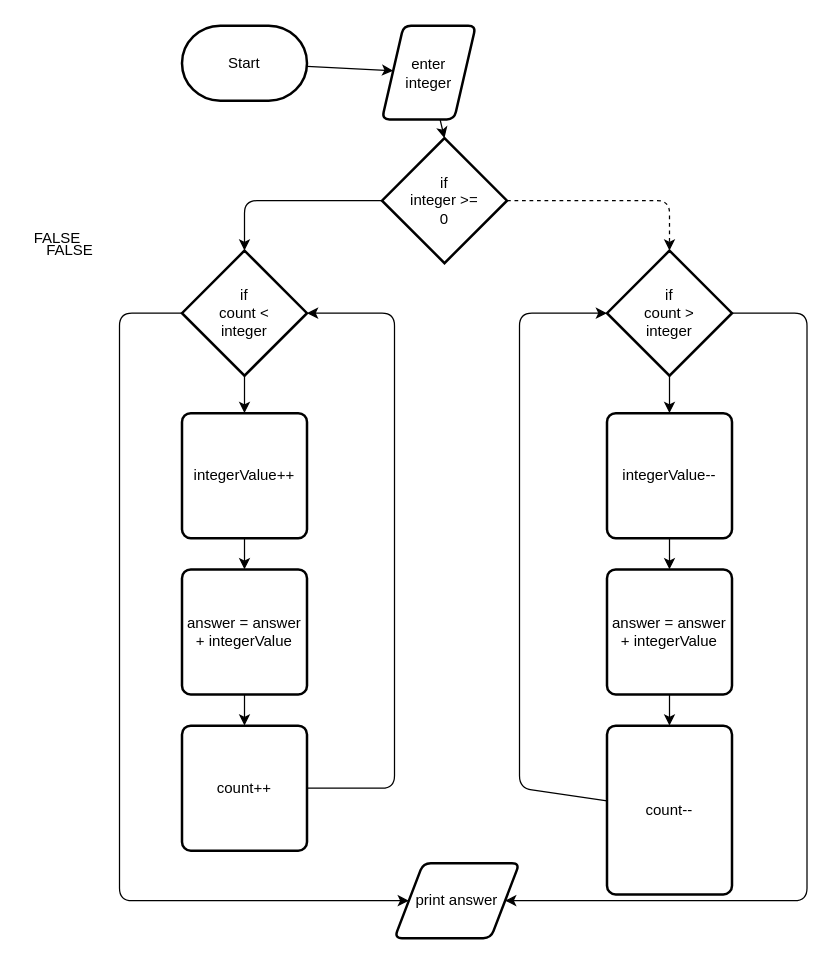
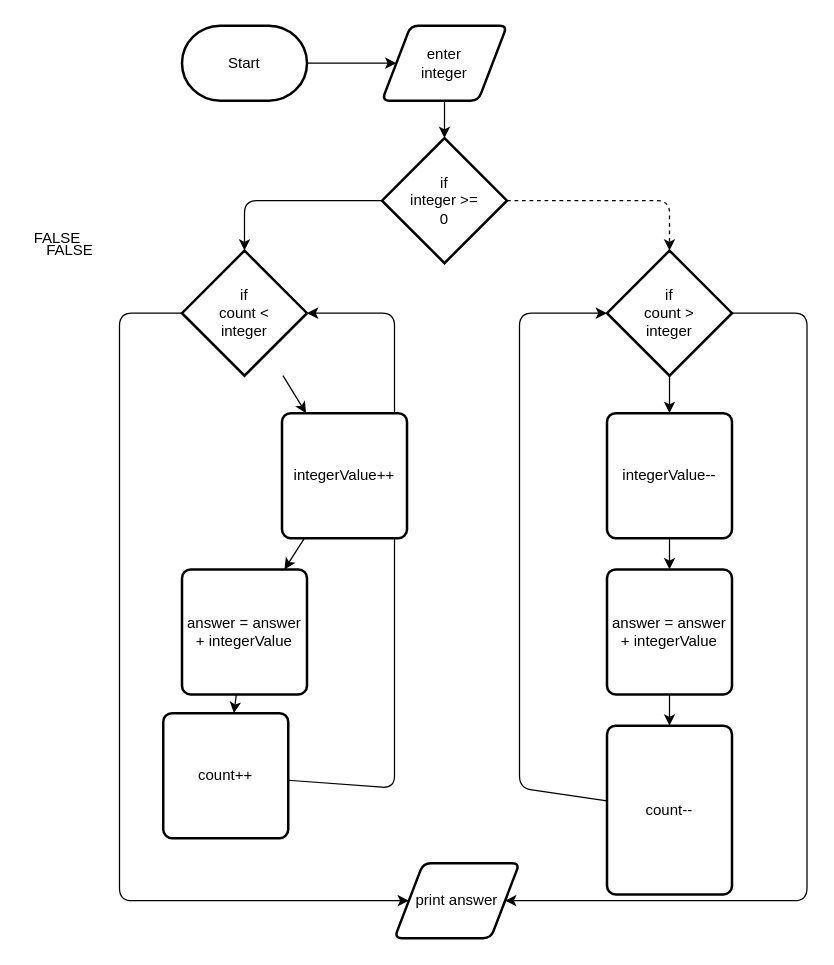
(429, 73) -> (444, 63)
(244, 476) -> (344, 476)
(244, 788) -> (226, 776)
